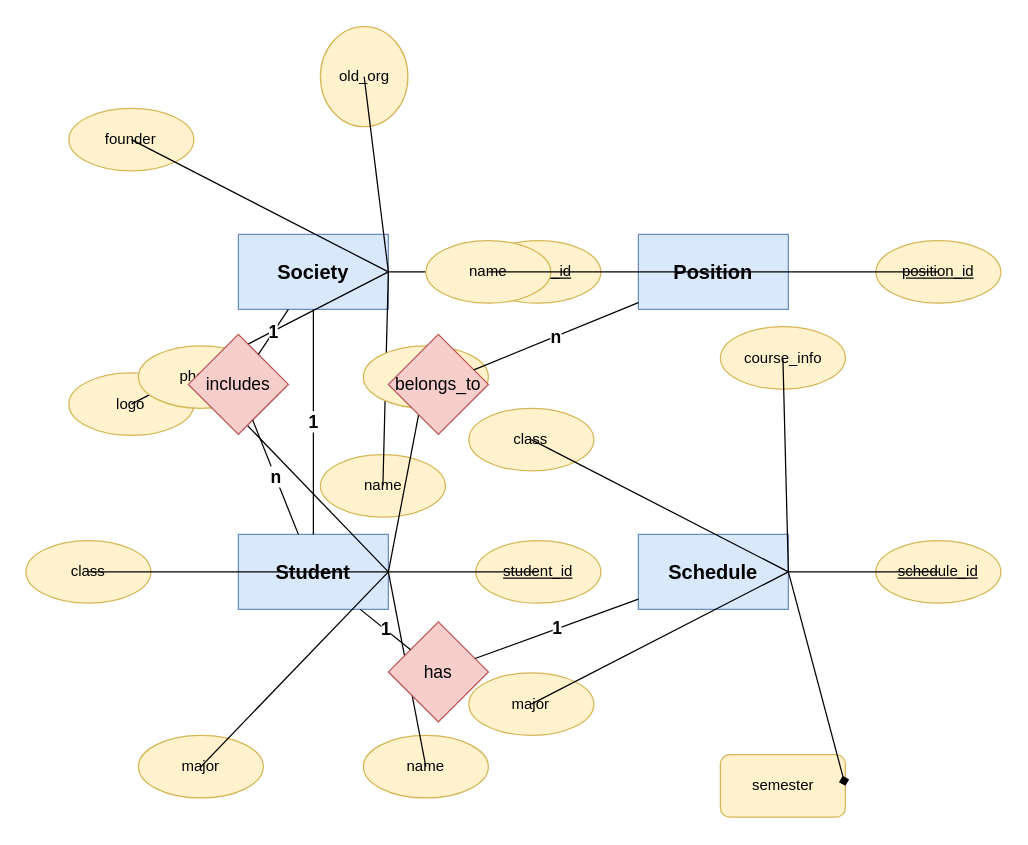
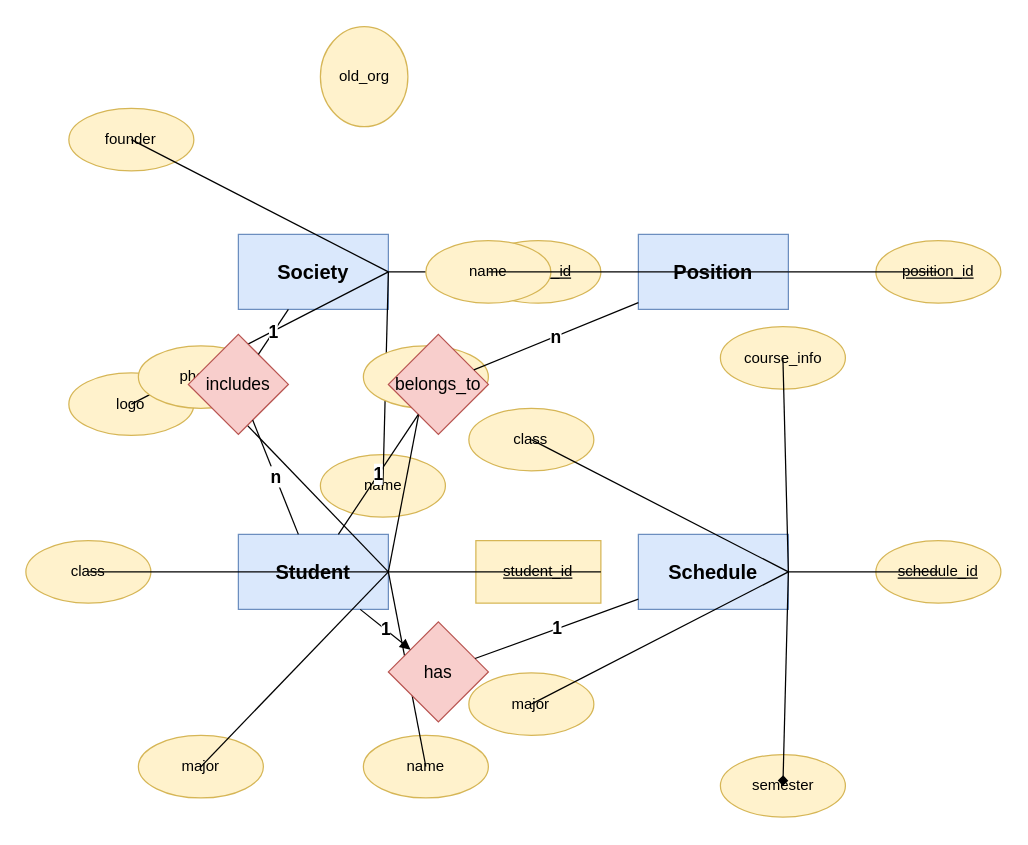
(376, 172) -> none
(313, 423) -> (359, 503)
(538, 572) -> (538, 572)
(406, 647) -> (394, 636)
(783, 786) -> (783, 786)
